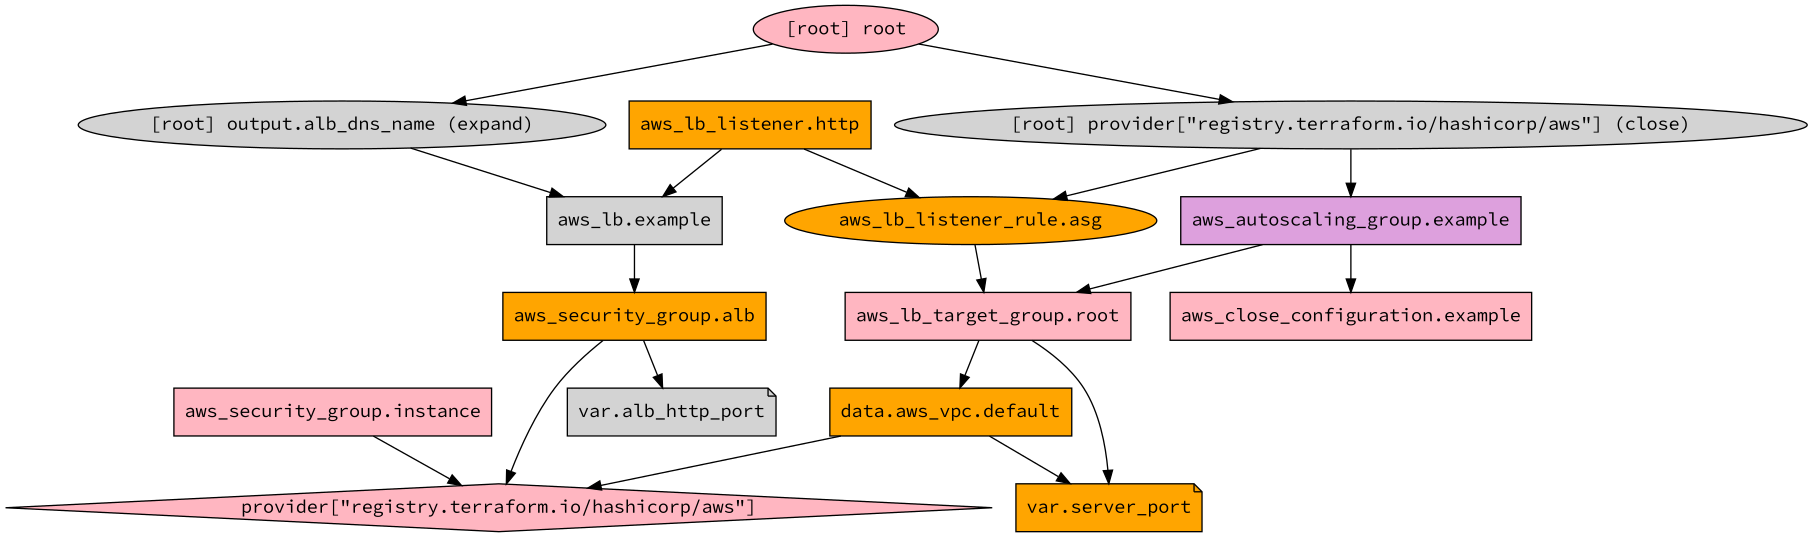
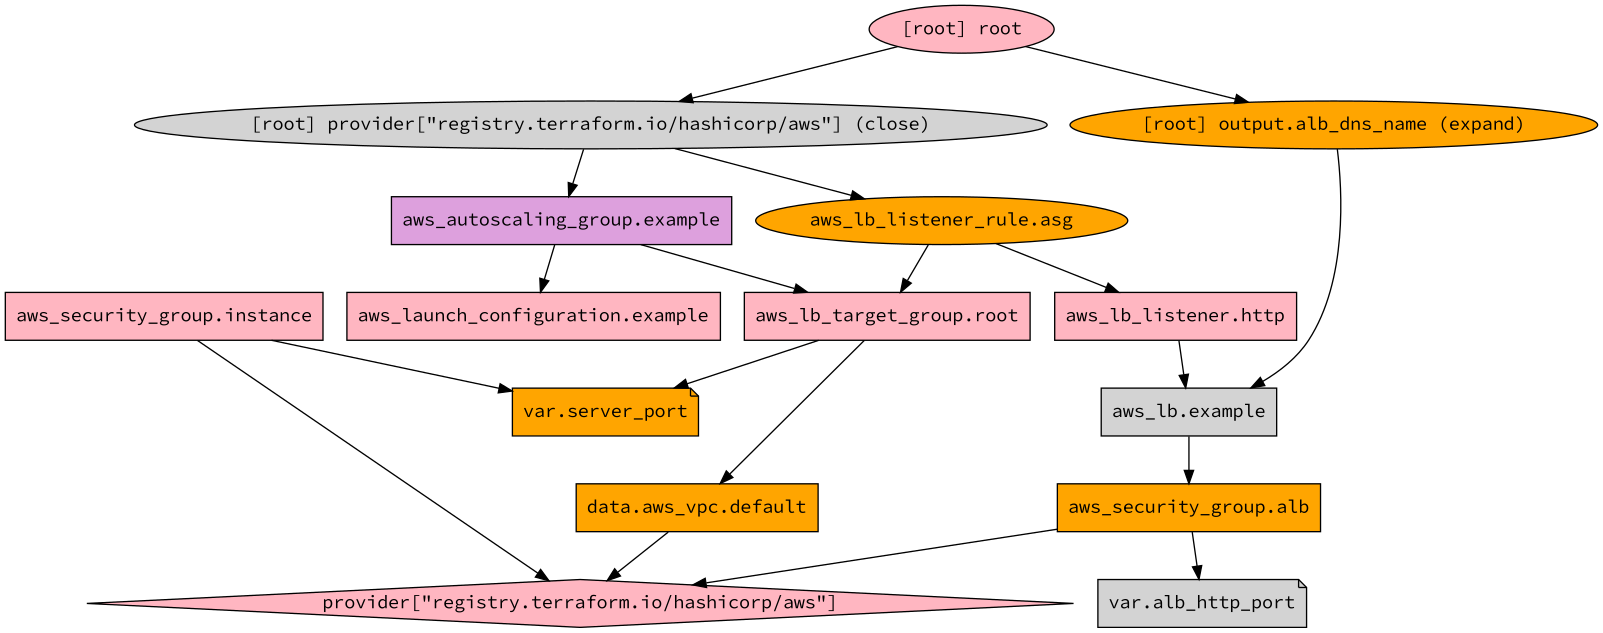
(342, 125) -> (1334, 125)
(750, 125) -> (1176, 316)
(855, 171) -> (1051, 265)
(1351, 316) -> (534, 316)
(1024, 456) -> (385, 364)
